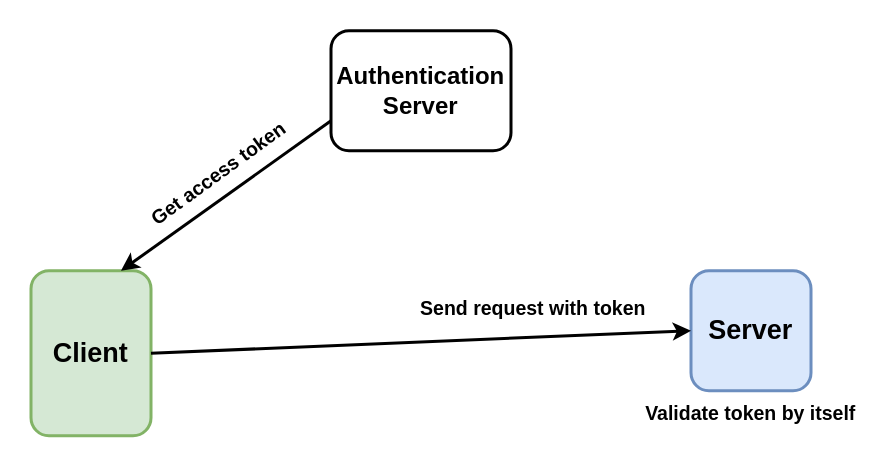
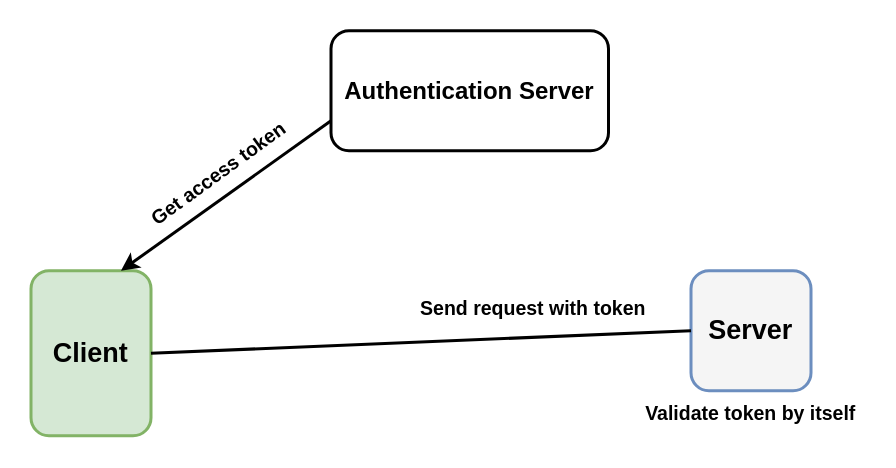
(421, 91) -> (470, 91)
(676, 331) -> (682, 331)
(751, 331) -> (751, 331)
